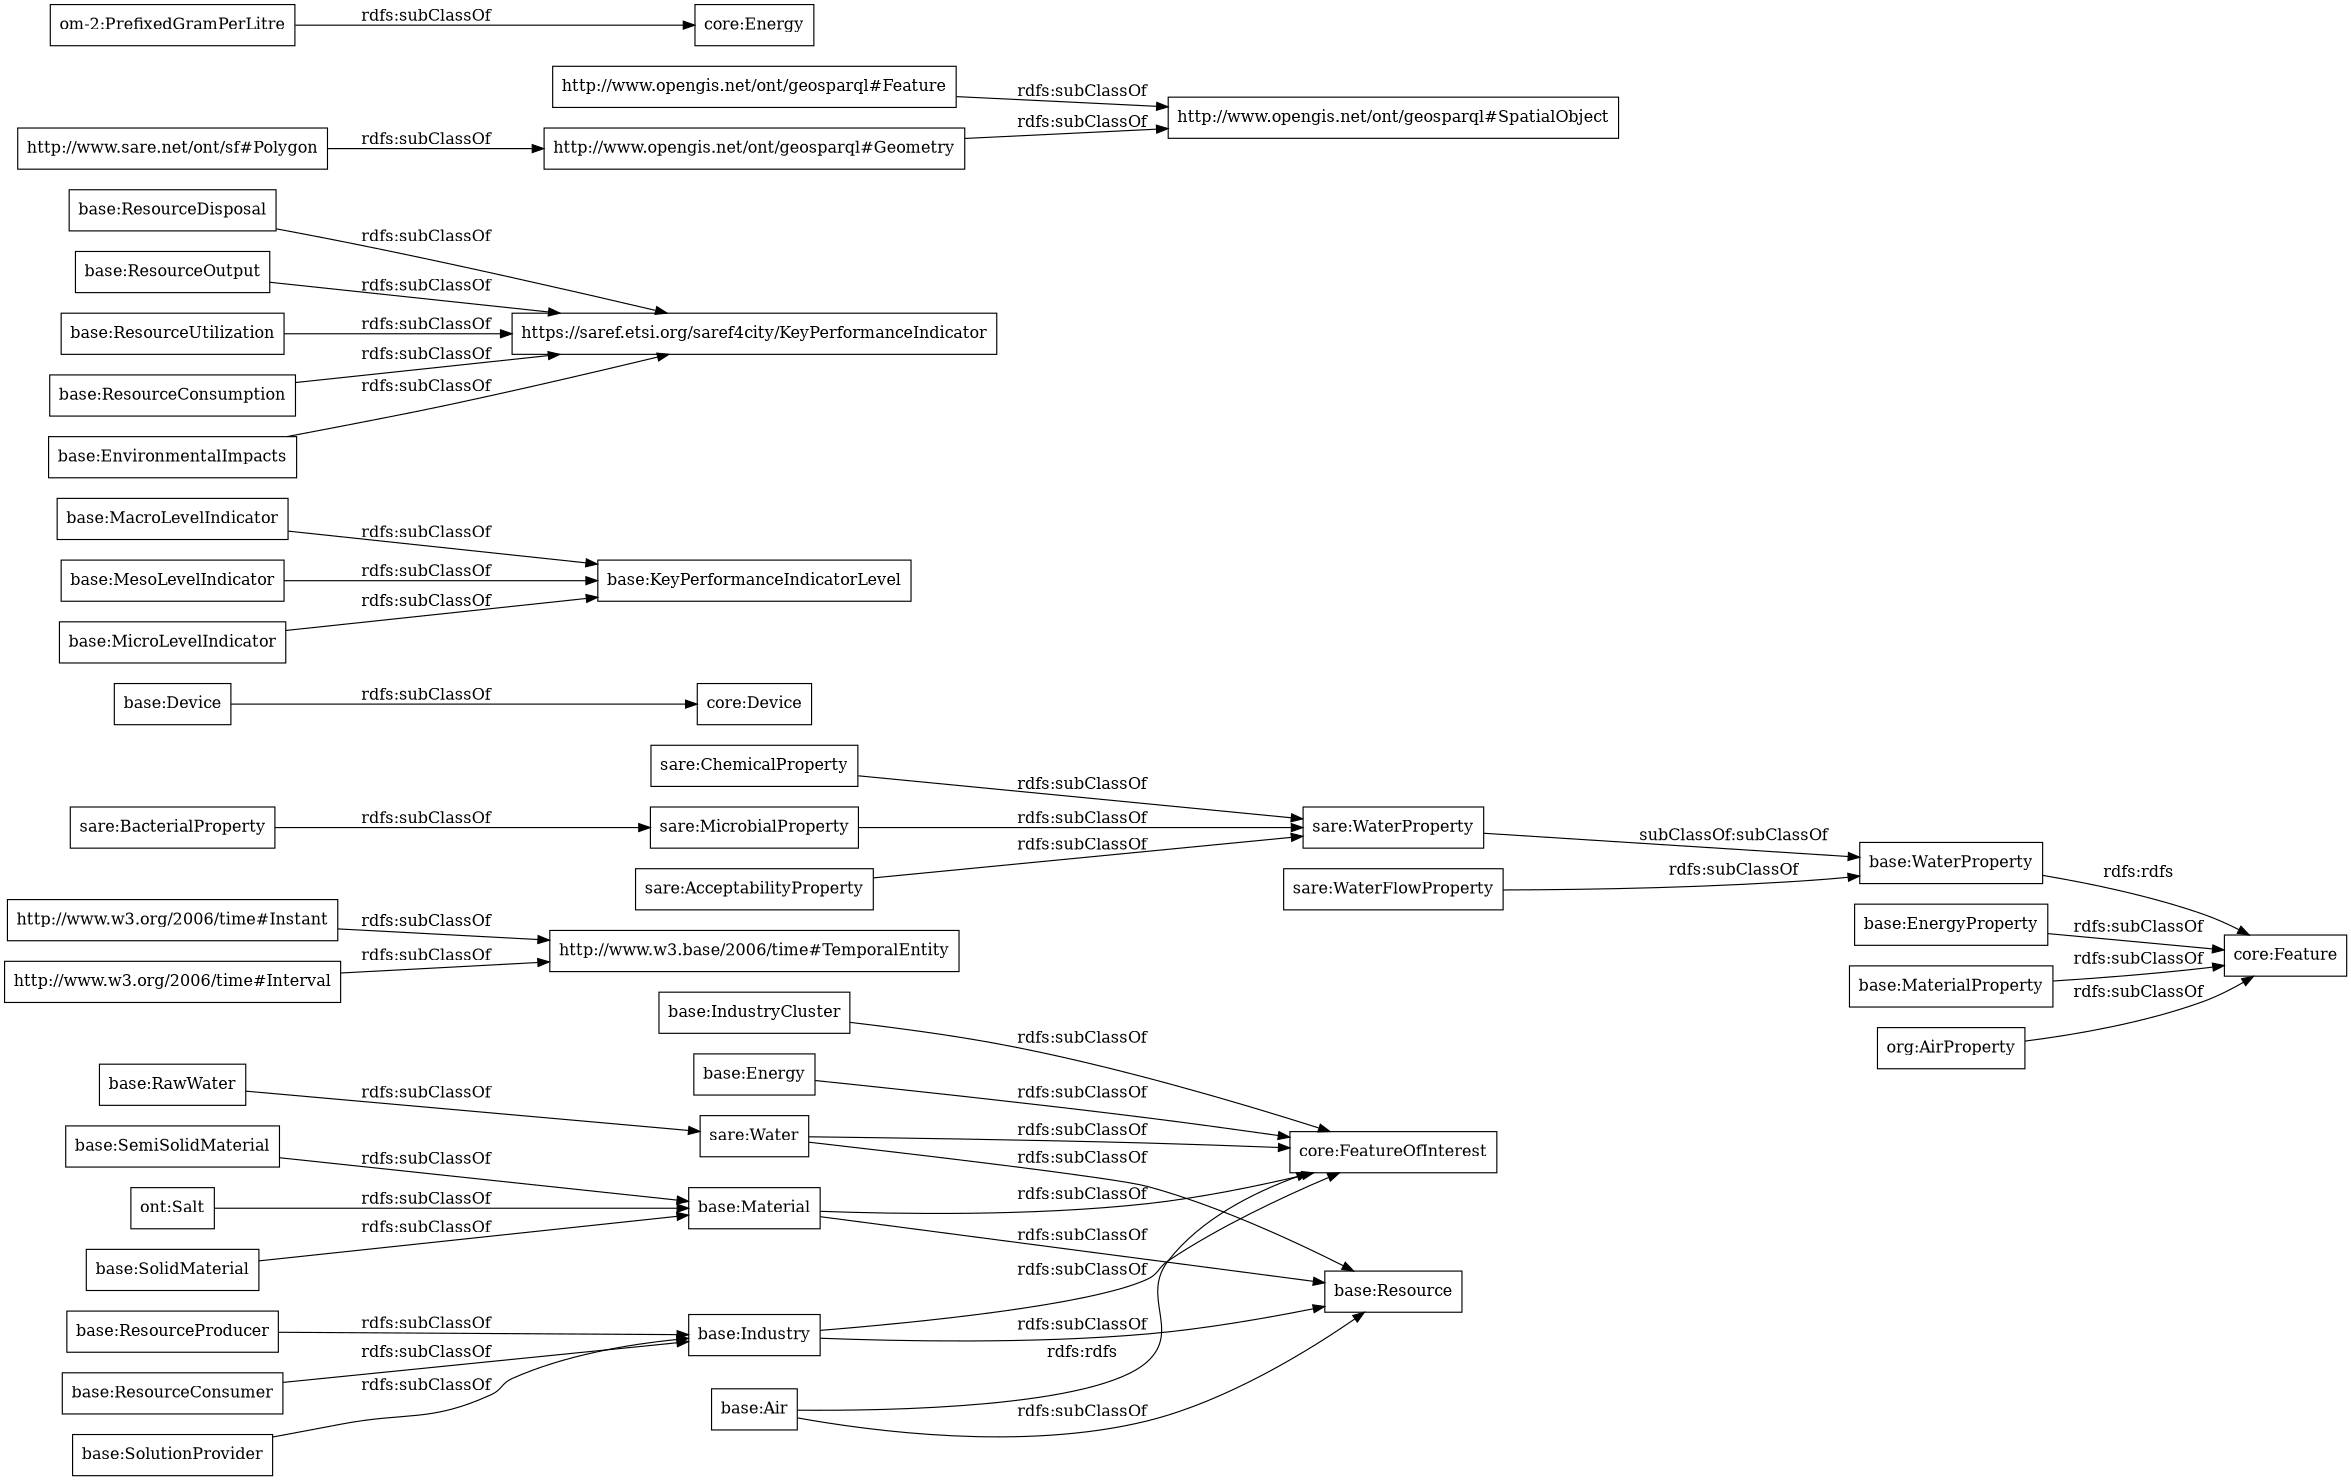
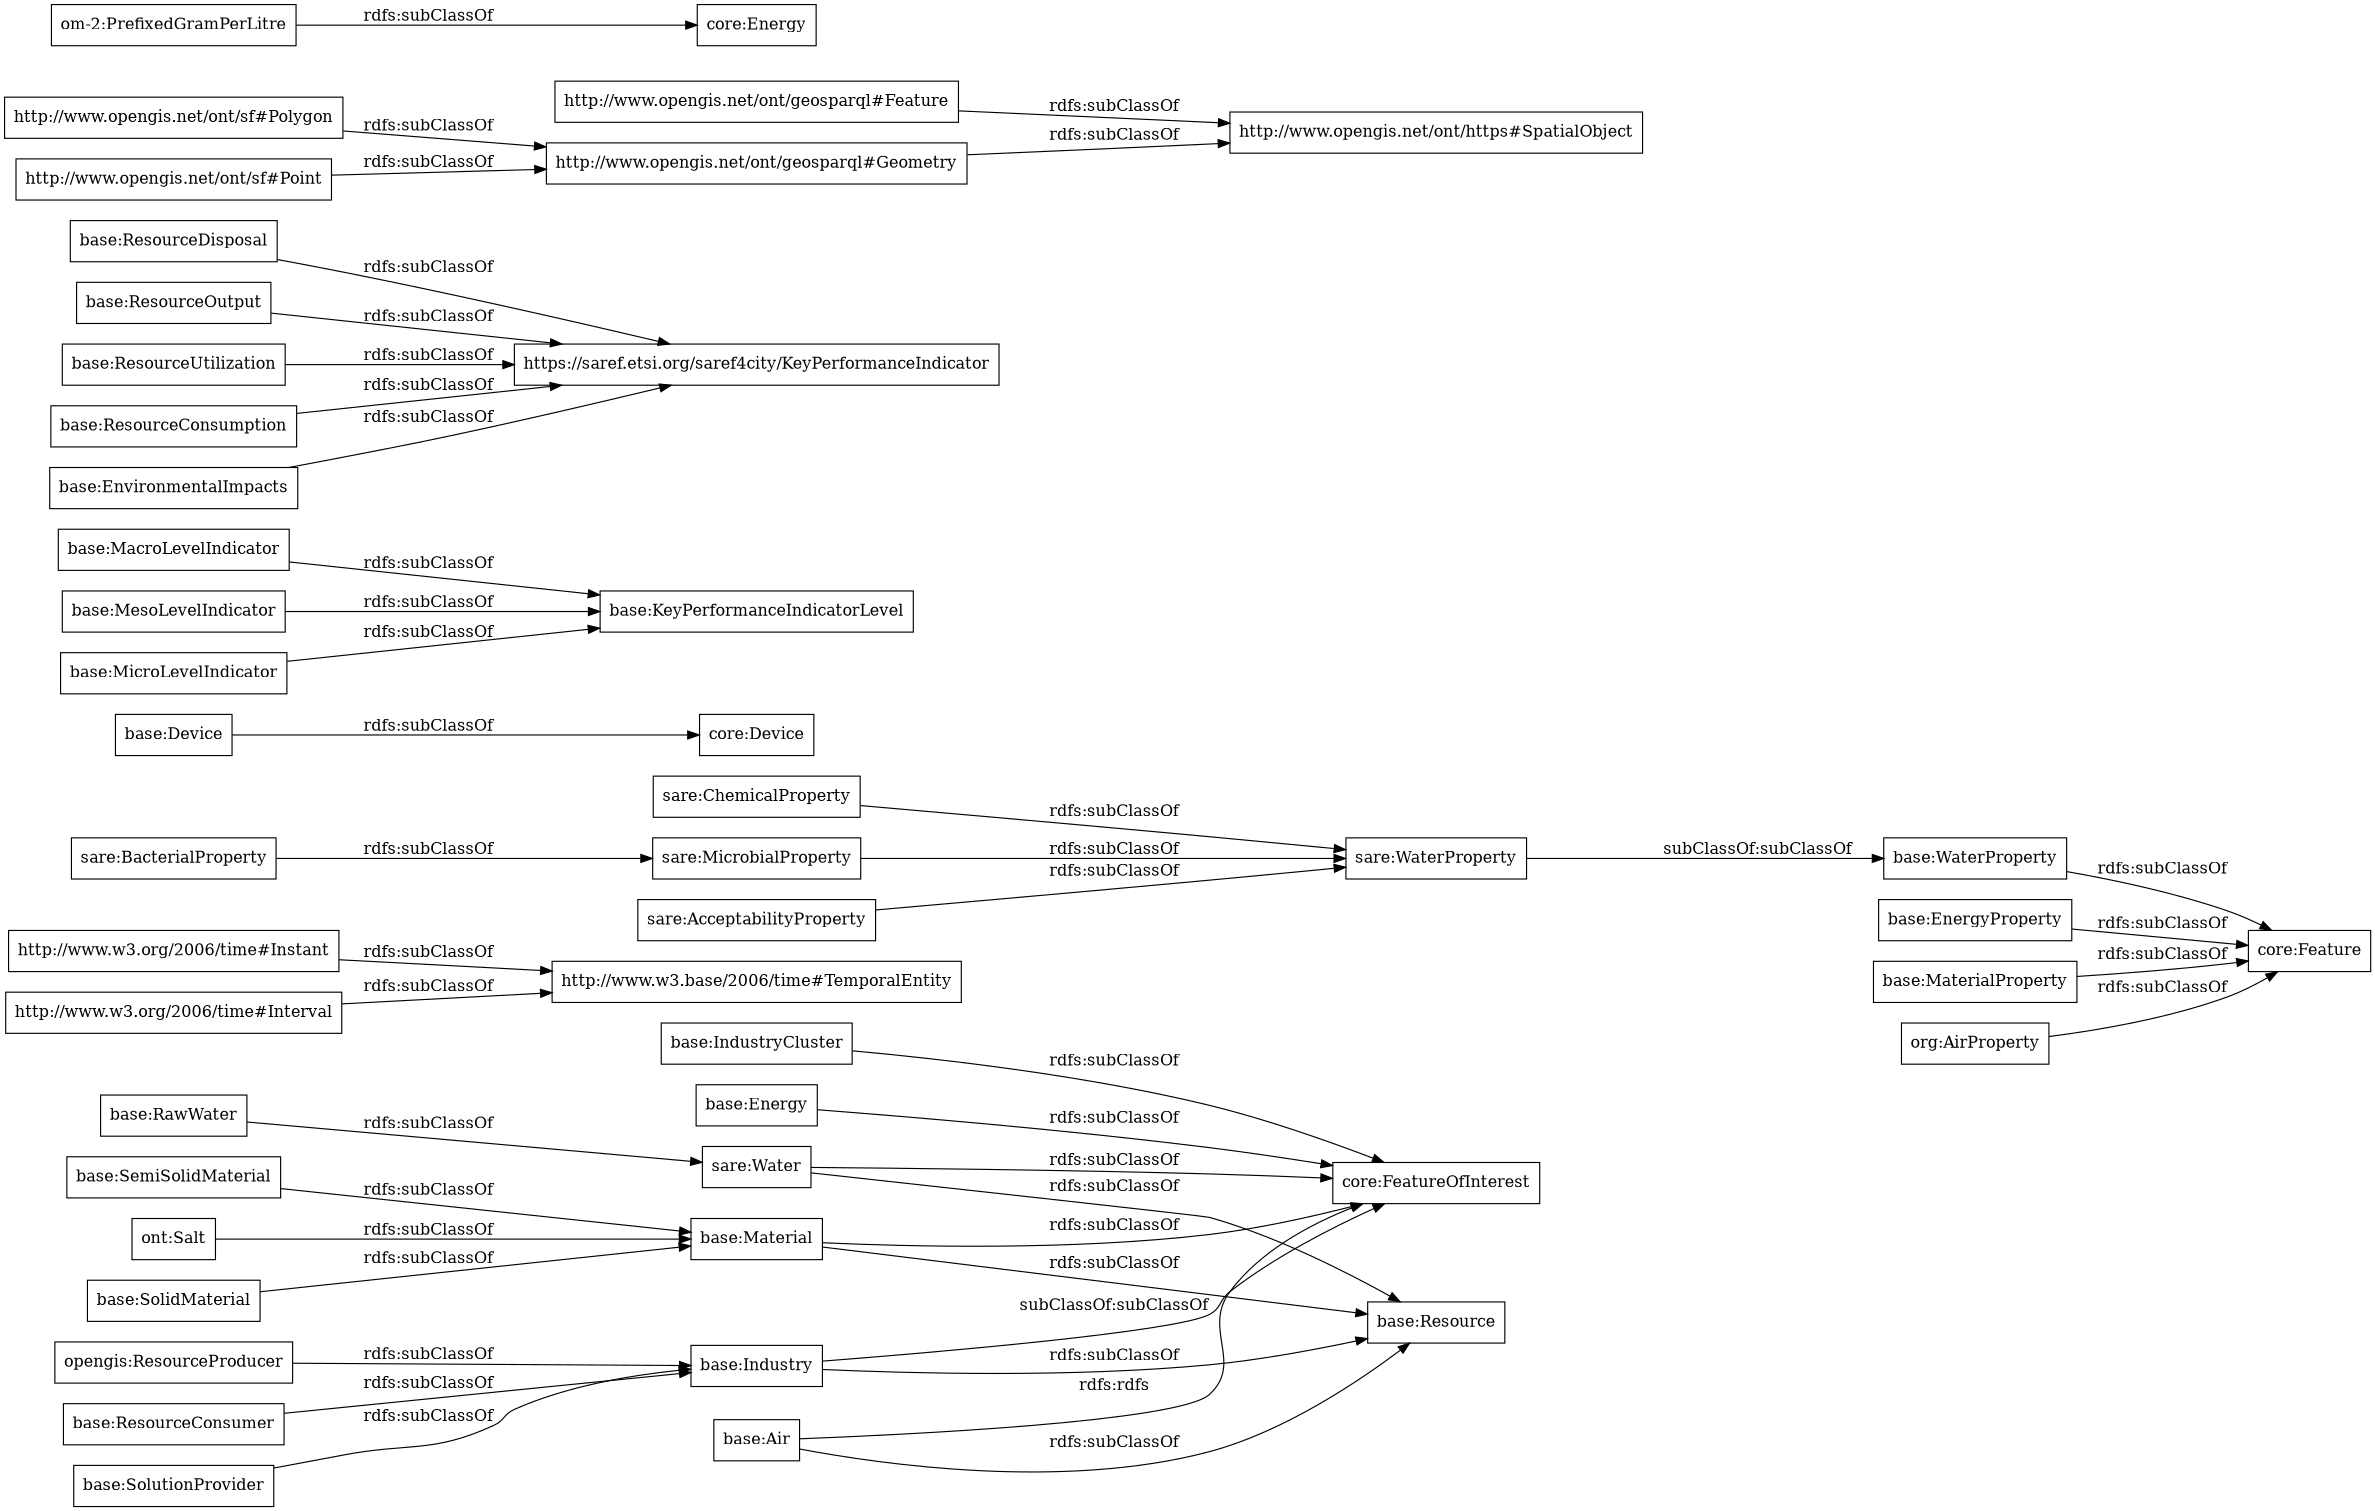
(1393, 118) -> (1436, 133)
(173, 149) -> (174, 118)
none -> (174, 179)
(2139, 873) -> (2163, 869)
(1393, 889) -> none
(1082, 1271) -> (1114, 1306)
(173, 1332) -> (174, 1363)
